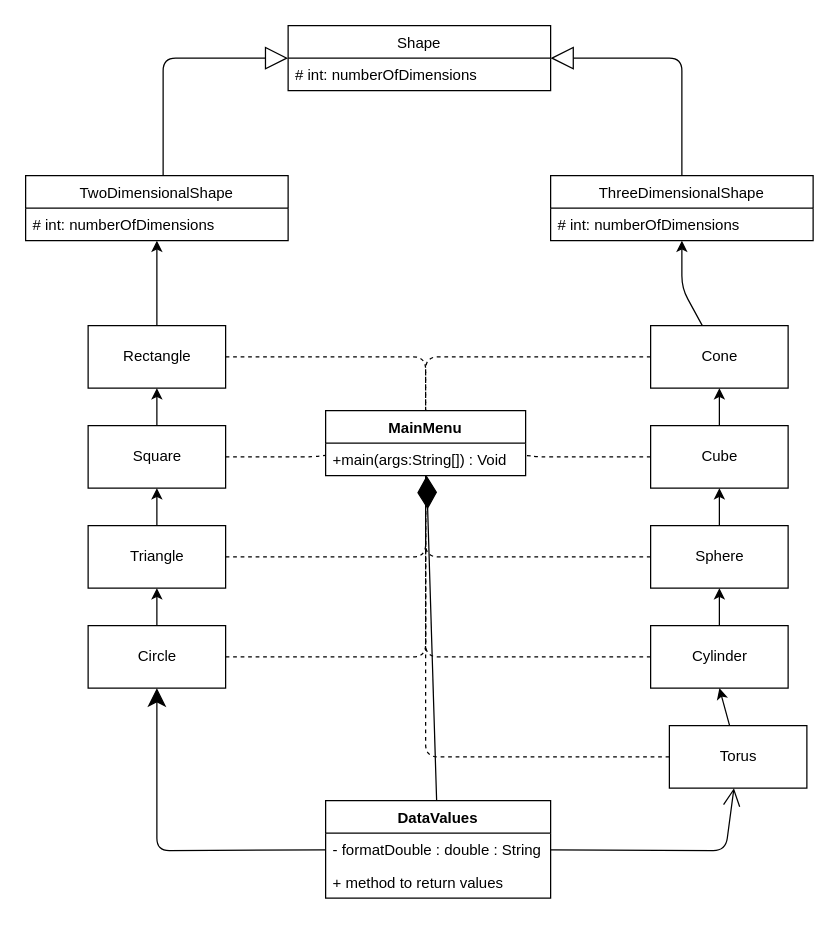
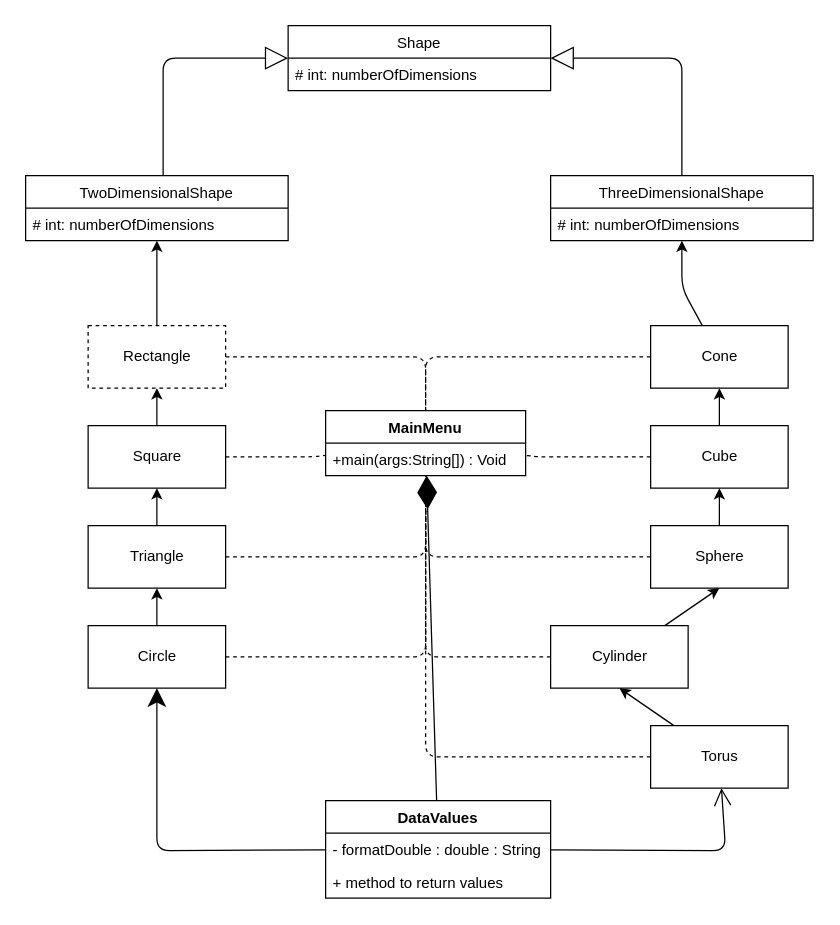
(157, 357) -> (157, 357)
(719, 657) -> (619, 657)
(738, 757) -> (719, 757)
